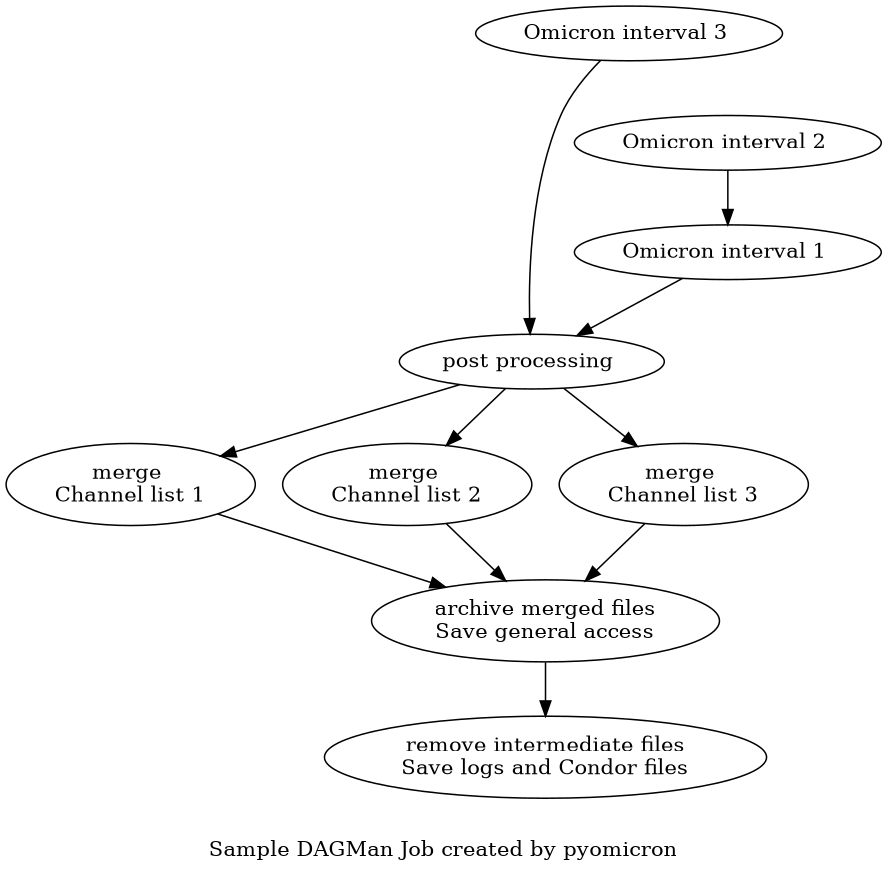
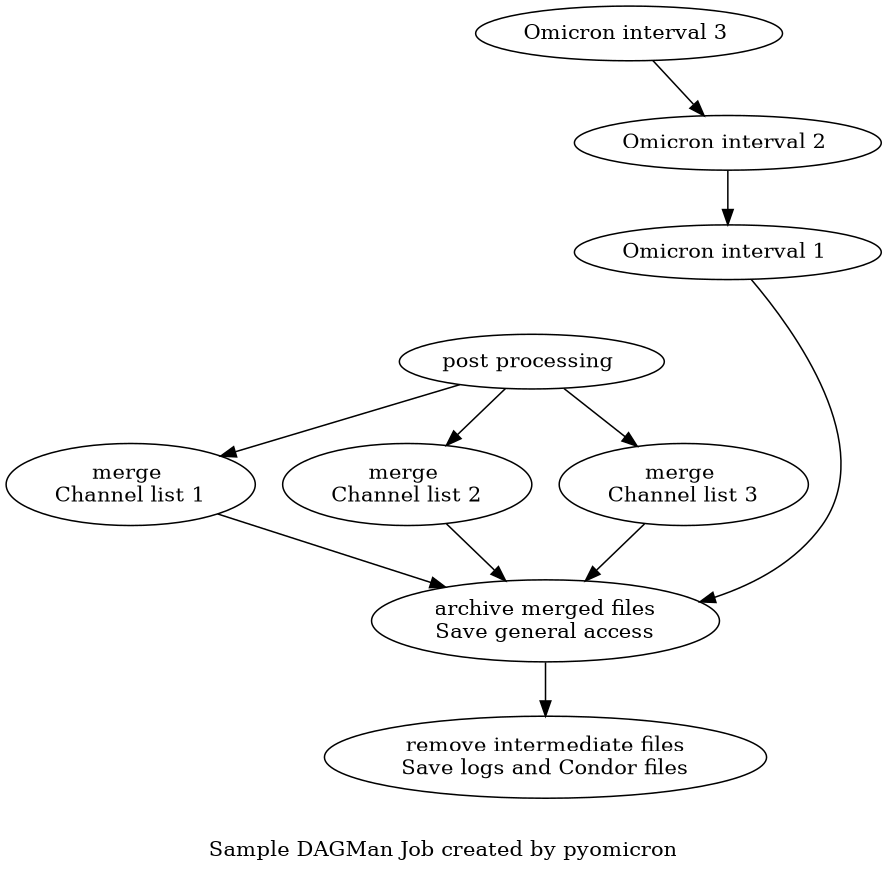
(541, 182) -> (673, 82)
(636, 303) -> (841, 458)
